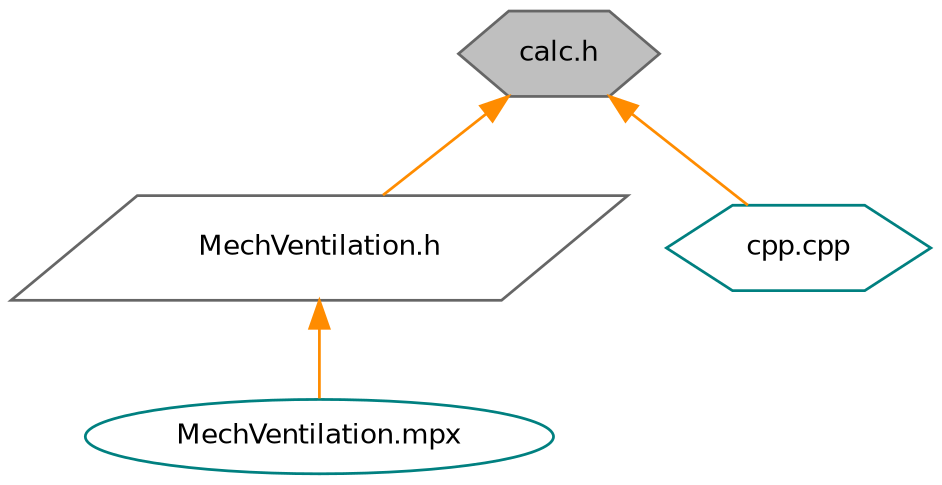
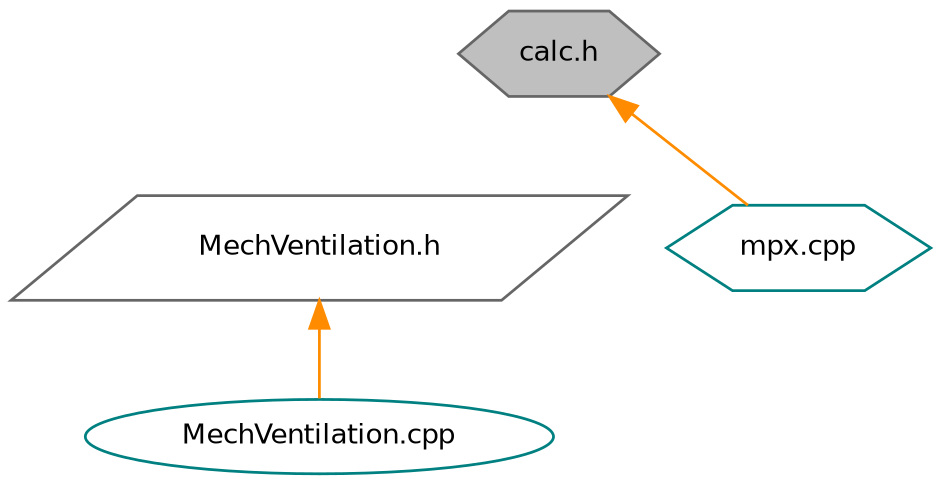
(435, 154) -> none
(799, 248) -> (799, 248)
(319, 437) -> (319, 437)
